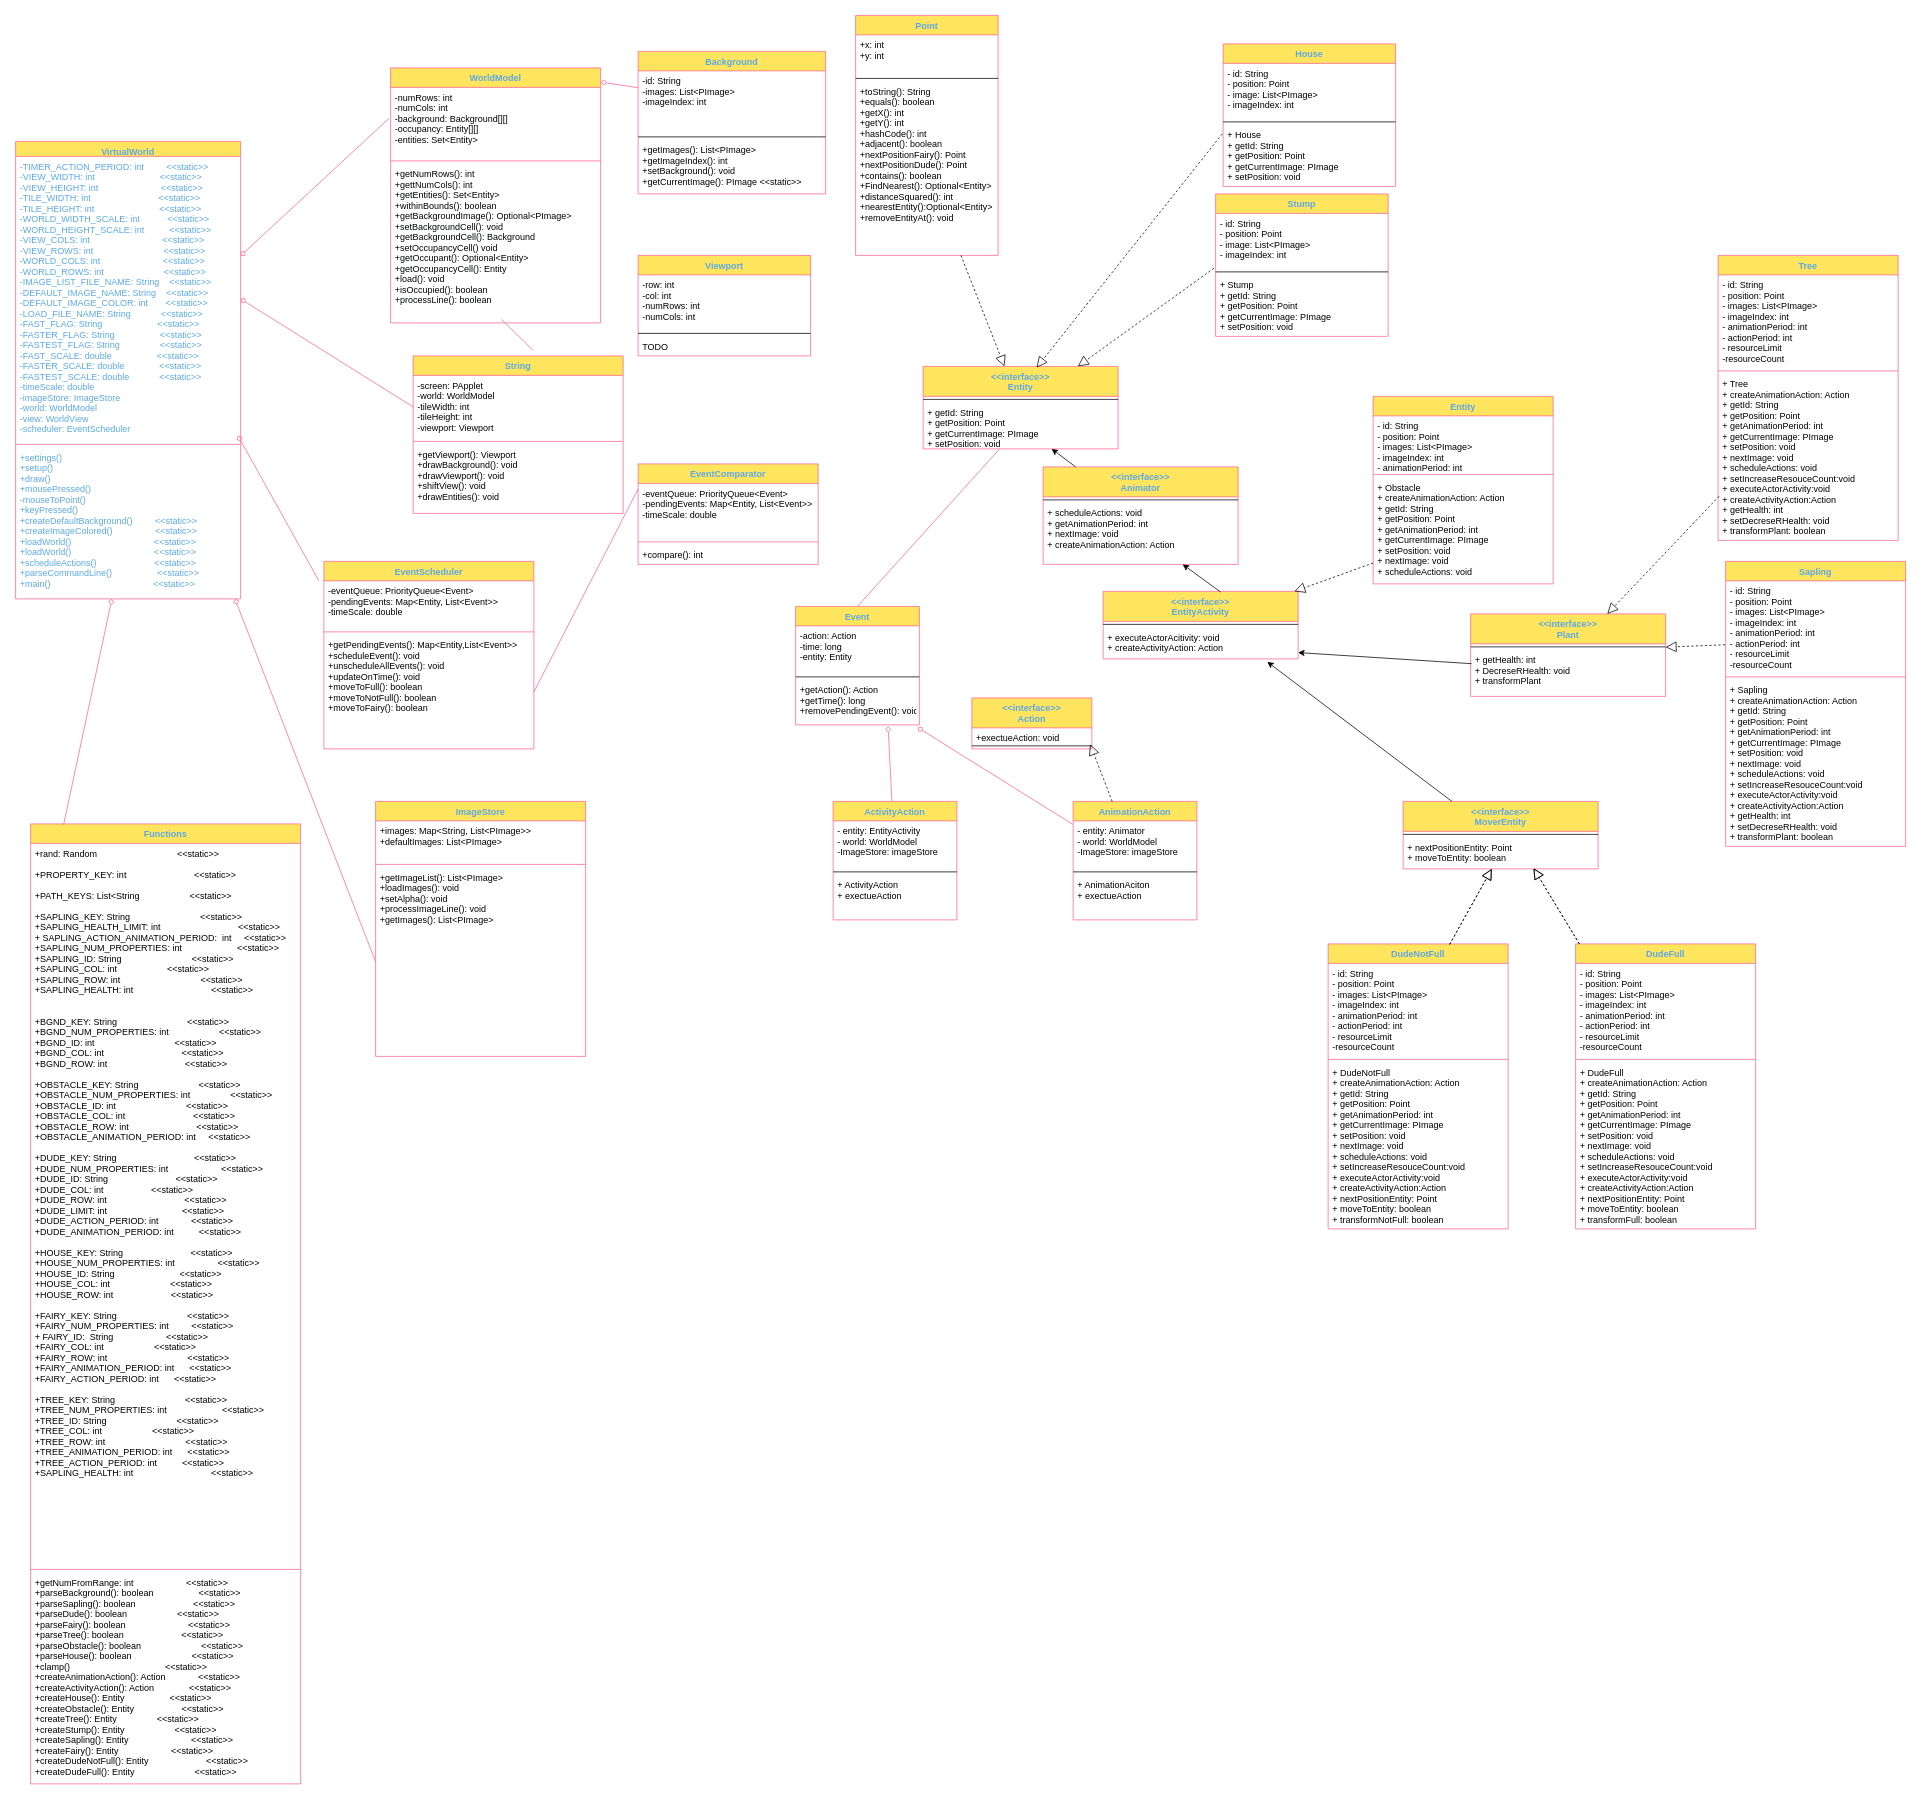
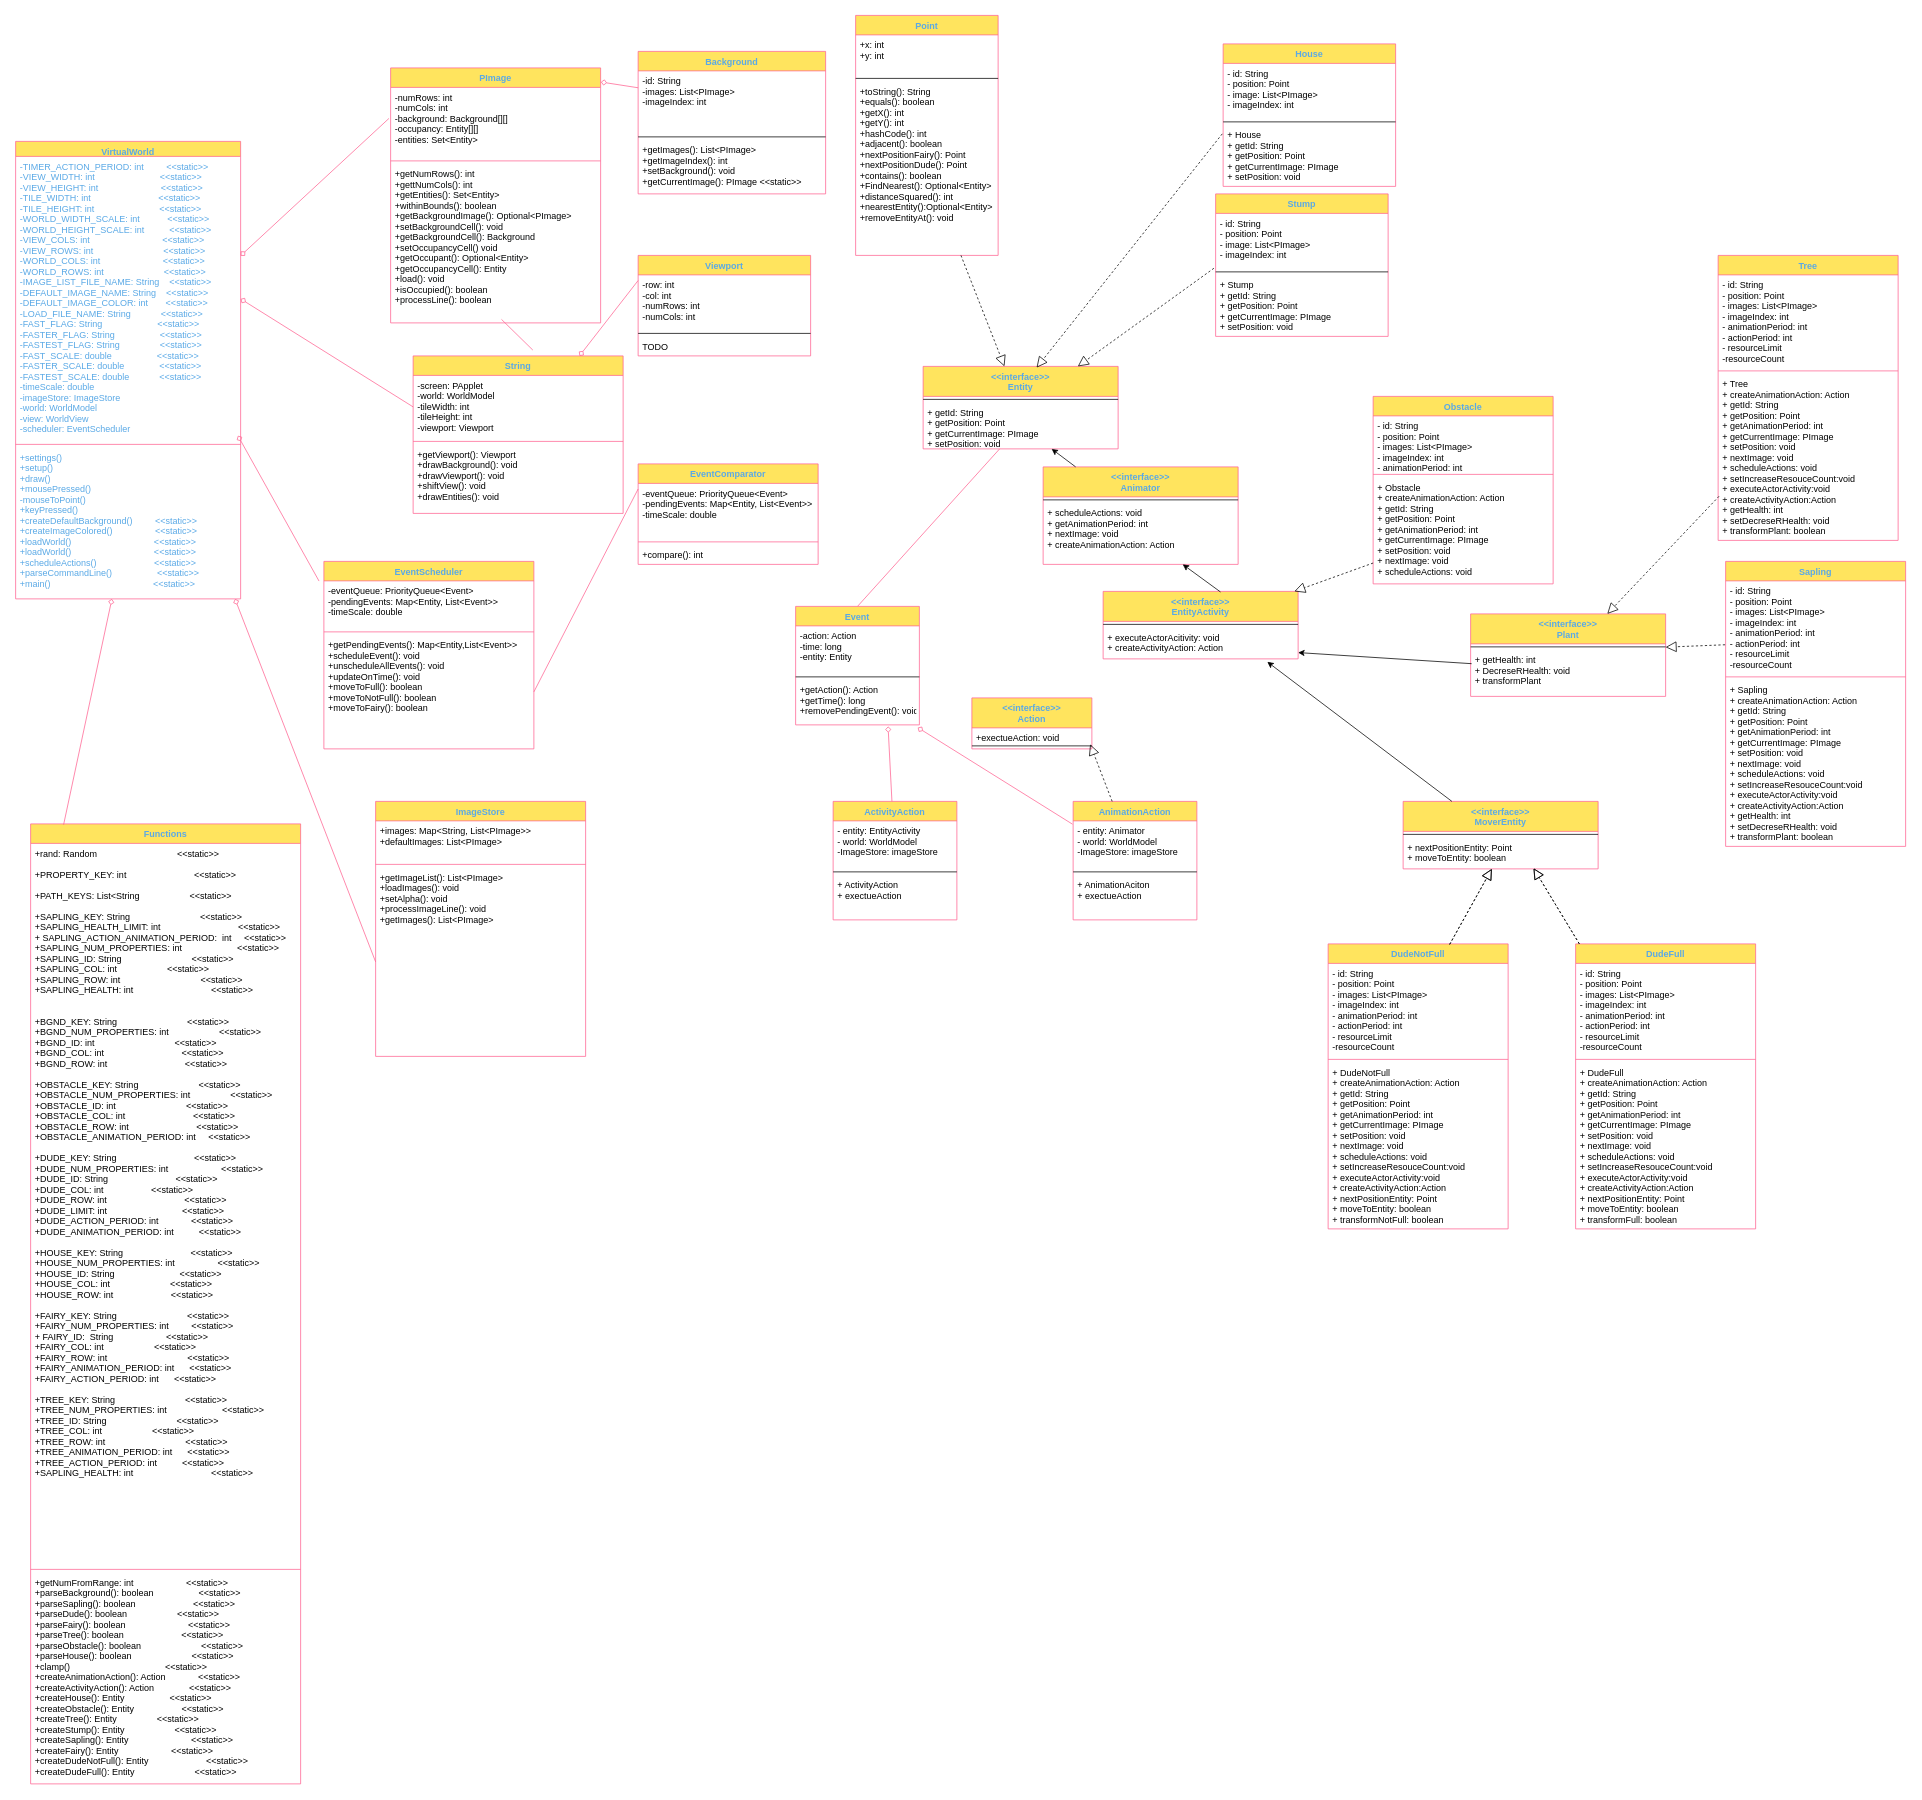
(495, 78) -> (495, 78)
none -> (609, 318)
(1463, 407) -> (1463, 407)
